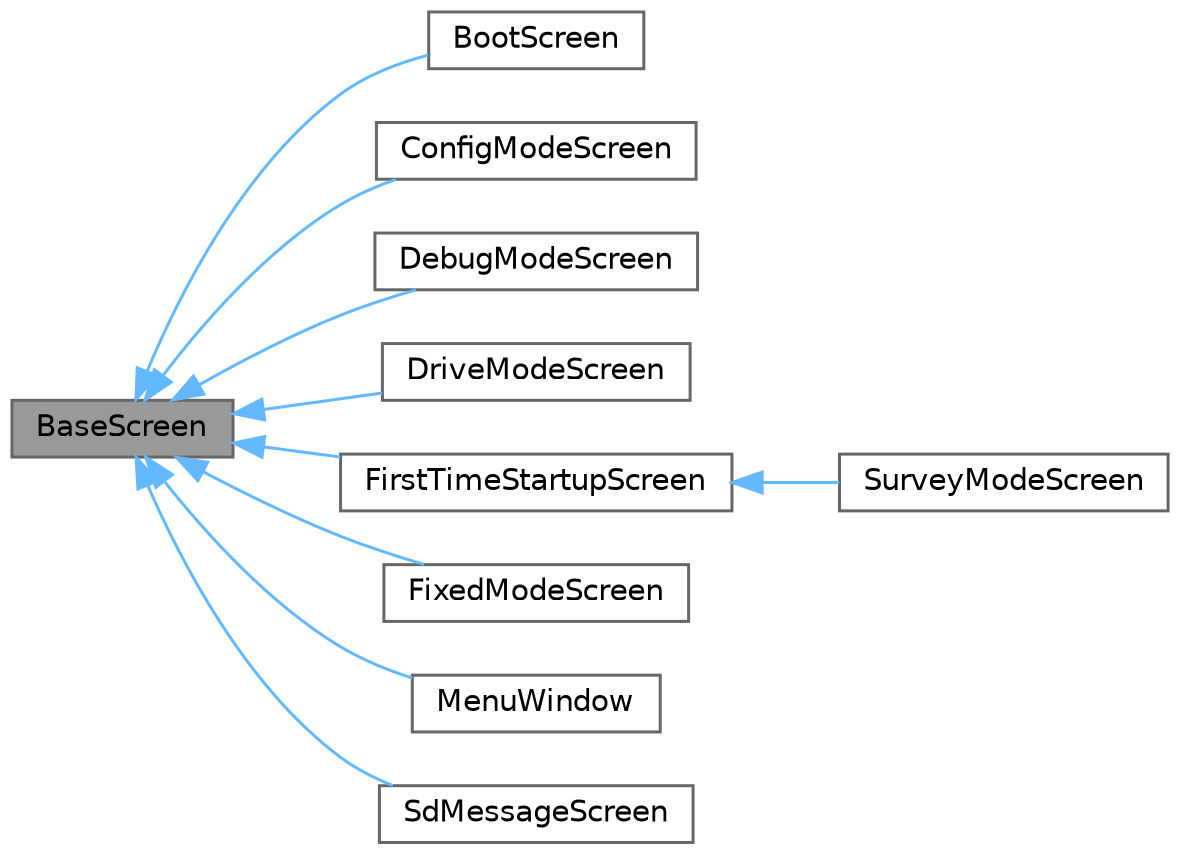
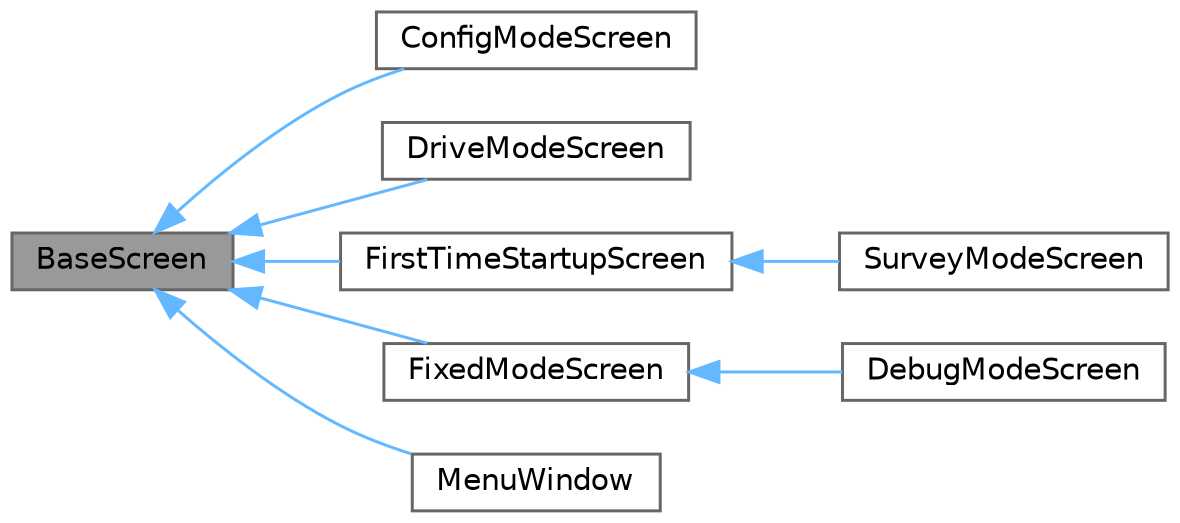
(536, 40) -> none
(304, 331) -> (781, 372)
(536, 814) -> none
